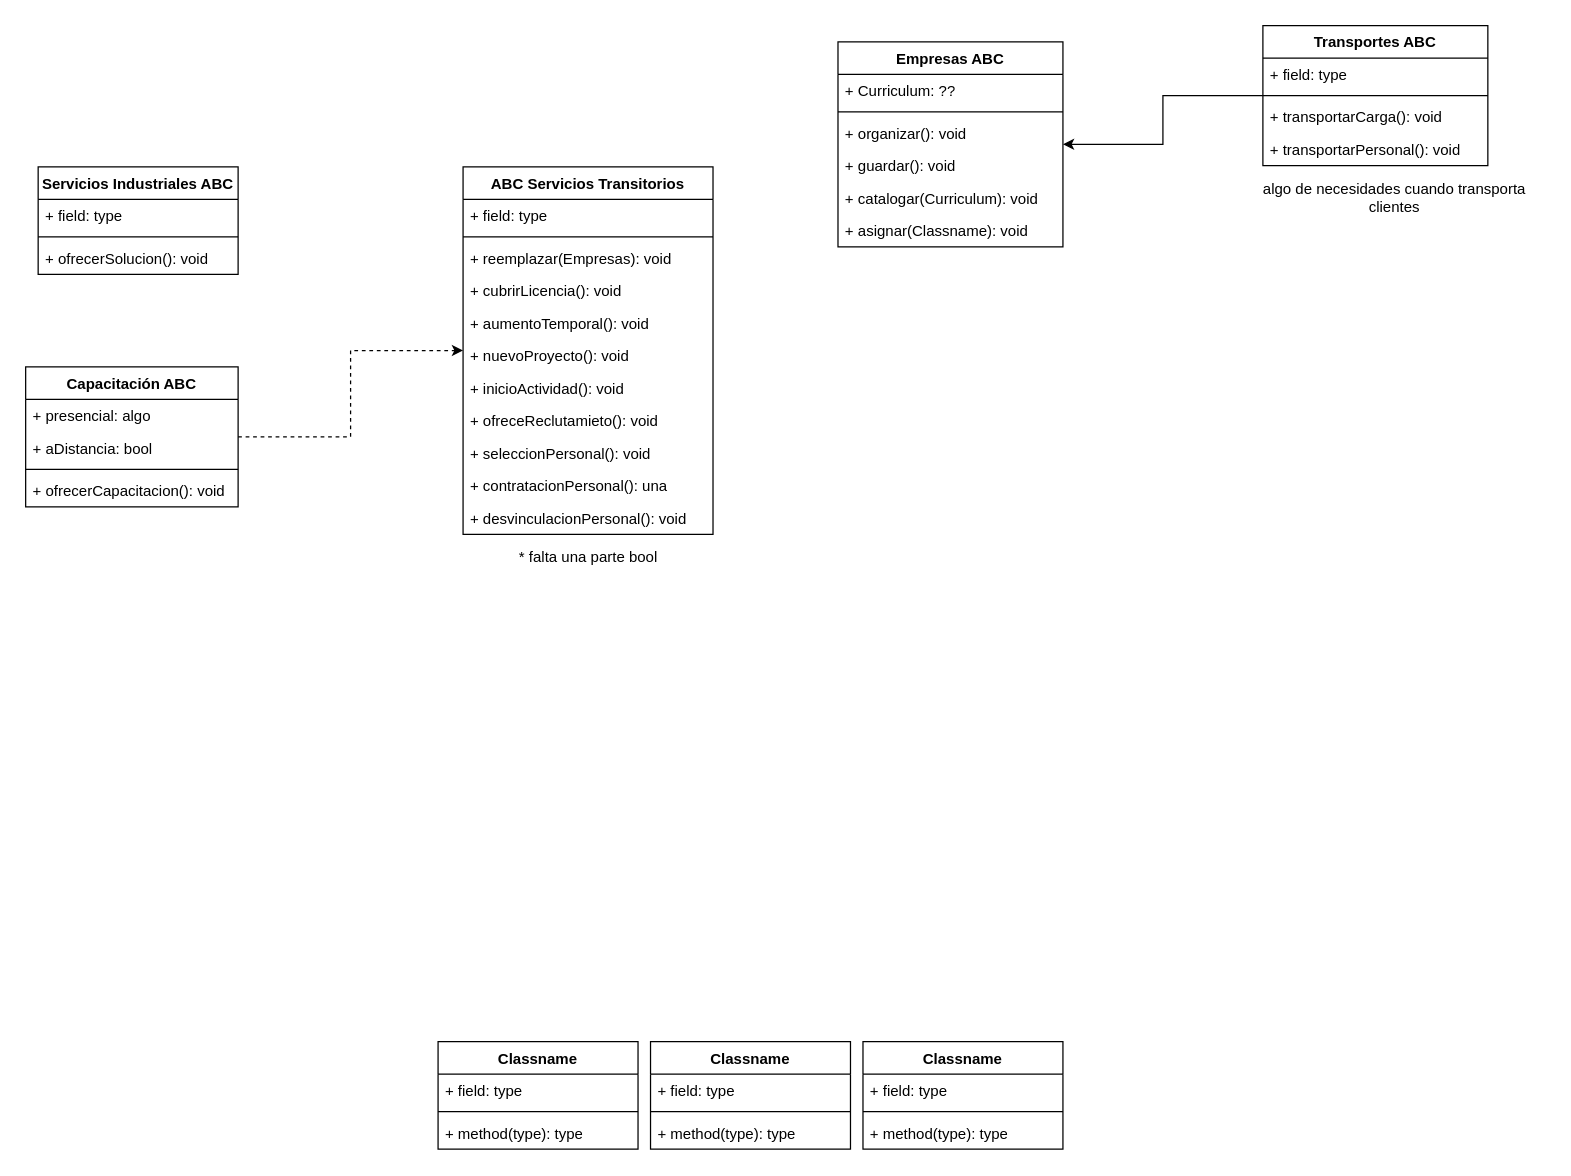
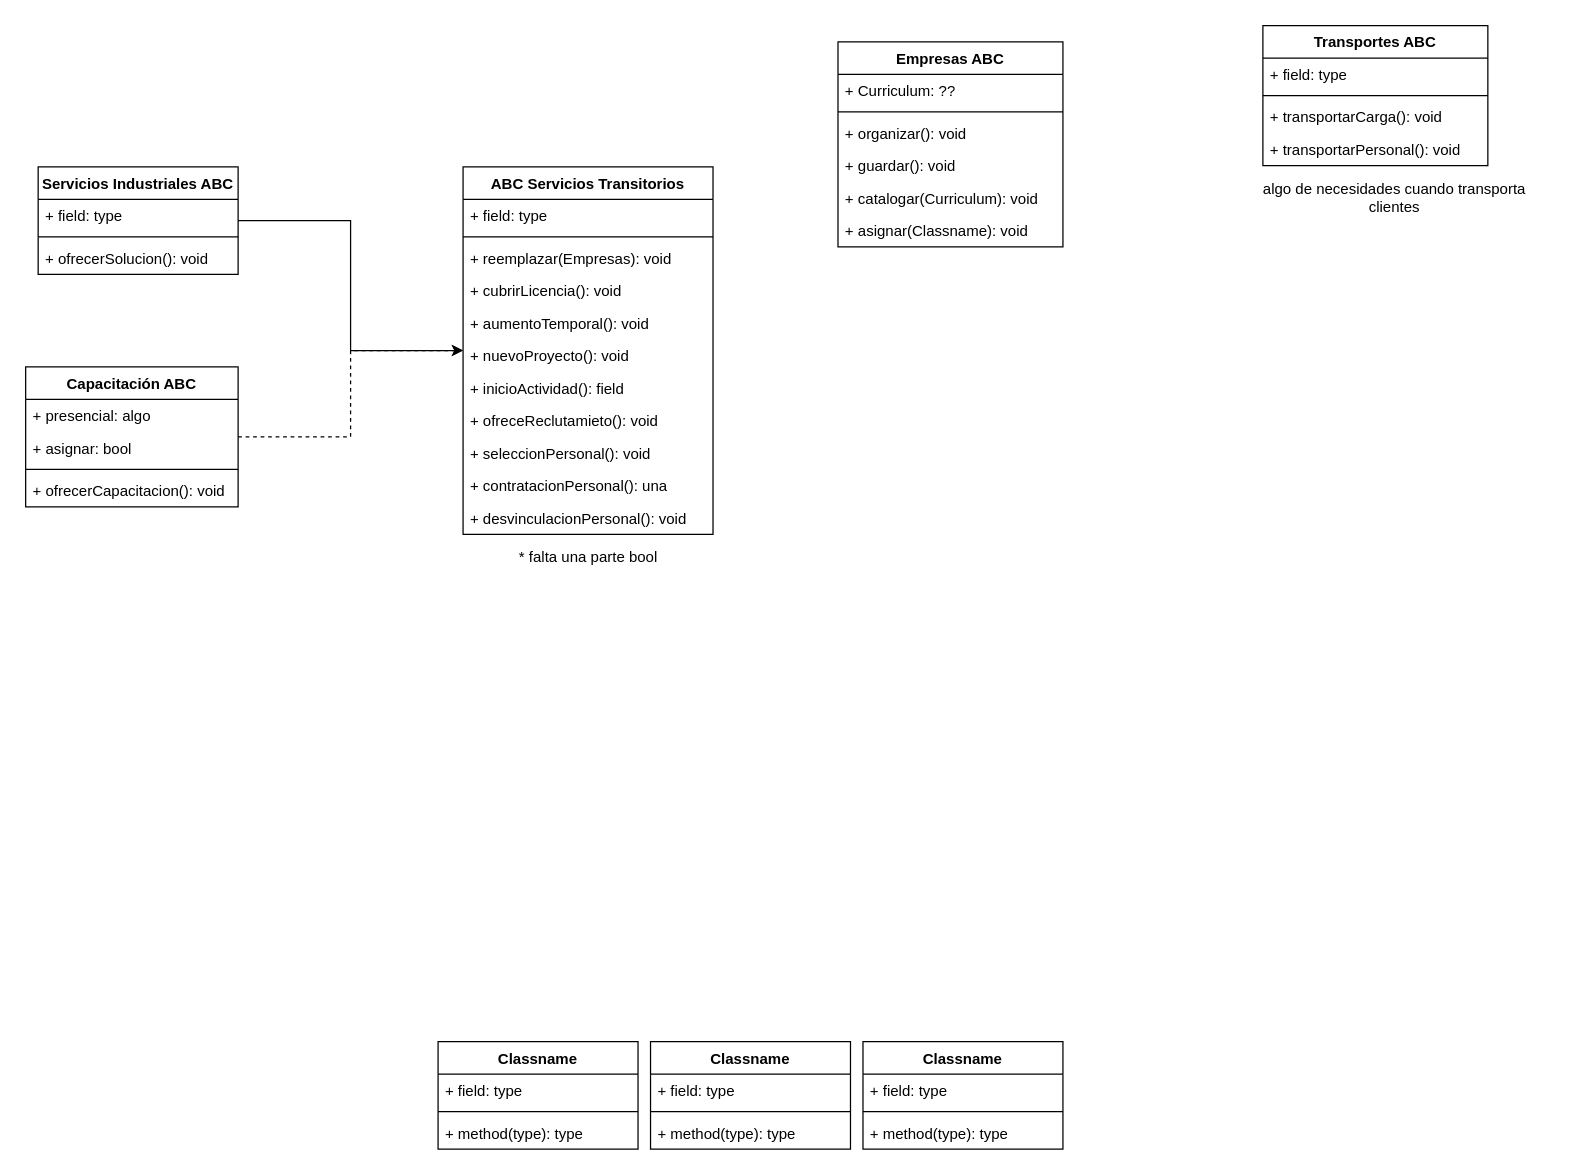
(1163, 117) -> none
none -> (351, 229)
(558, 390) -> (560, 390)
(97, 450) -> (86, 450)
